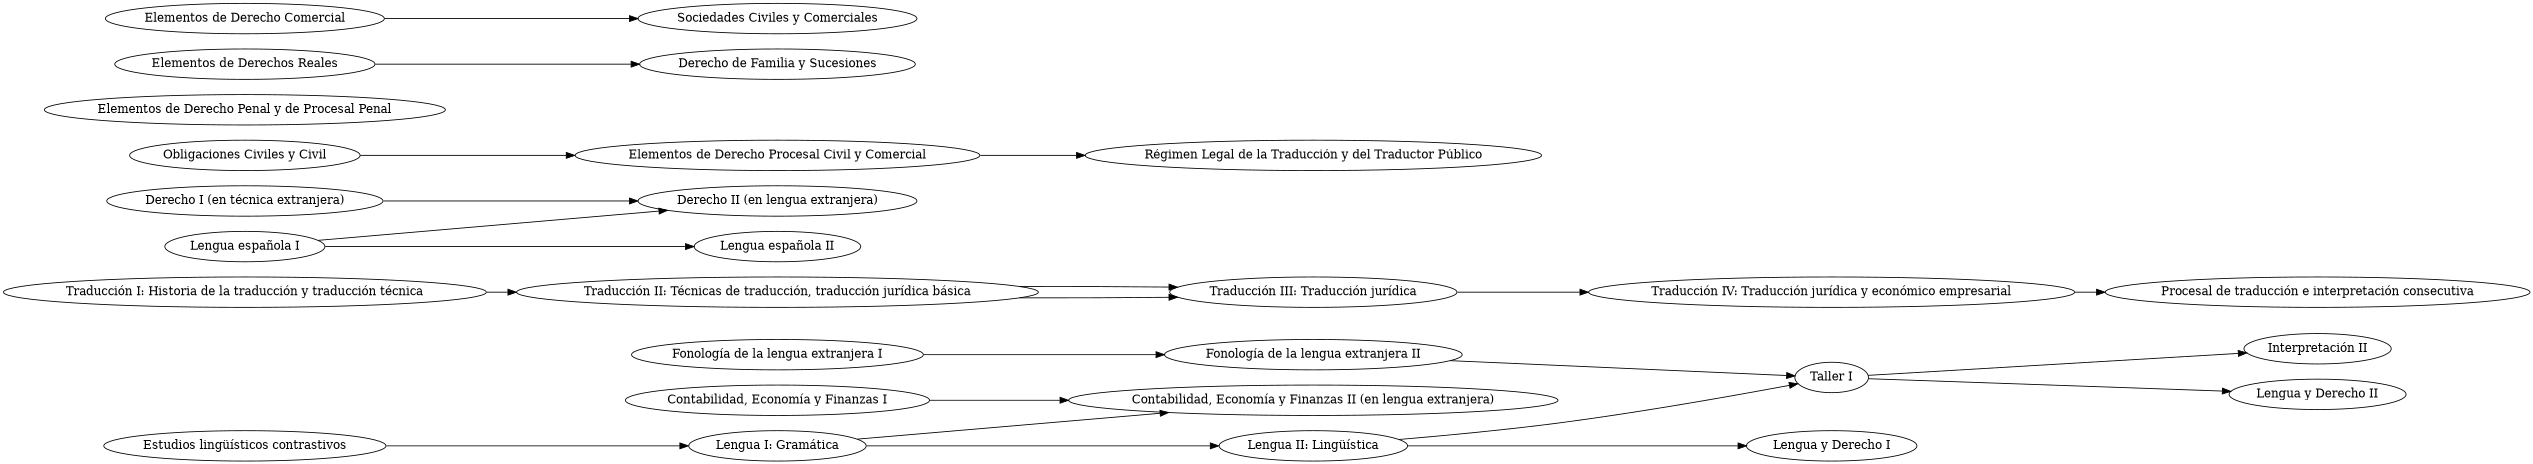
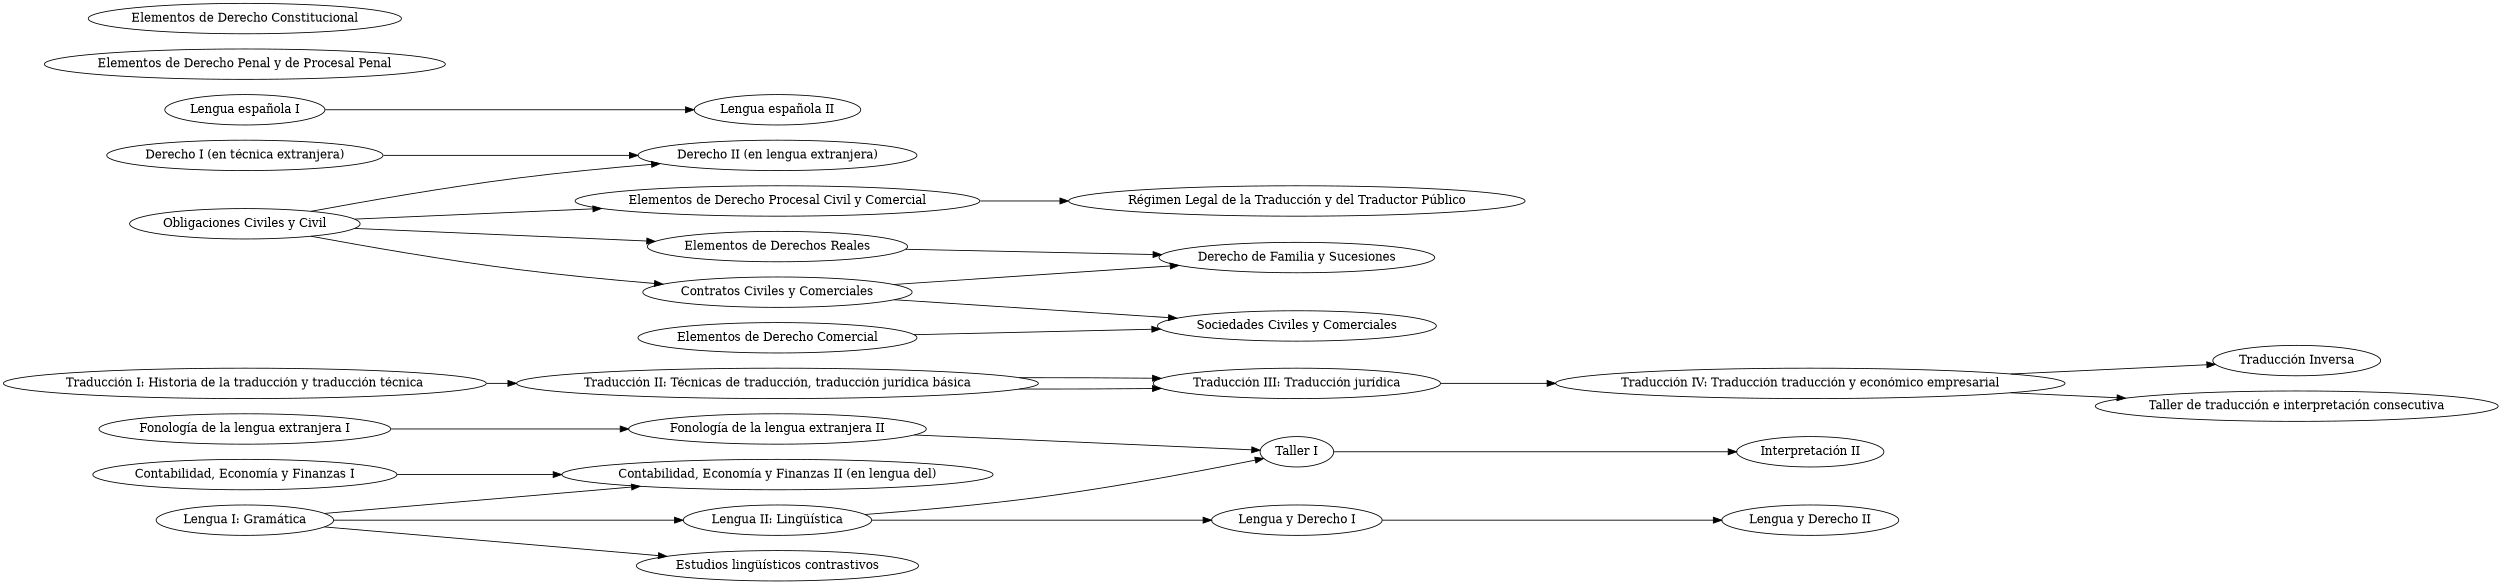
none -> (245, 19)
(488, 226) -> (481, 183)
none -> (501, 235)
none -> (777, 292)
(1832, 292) -> (1810, 383)
(2318, 292) -> (2297, 406)
none -> (2297, 361)
(2045, 385) -> (1548, 520)
(1313, 400) -> (777, 475)
(533, 446) -> (491, 541)
